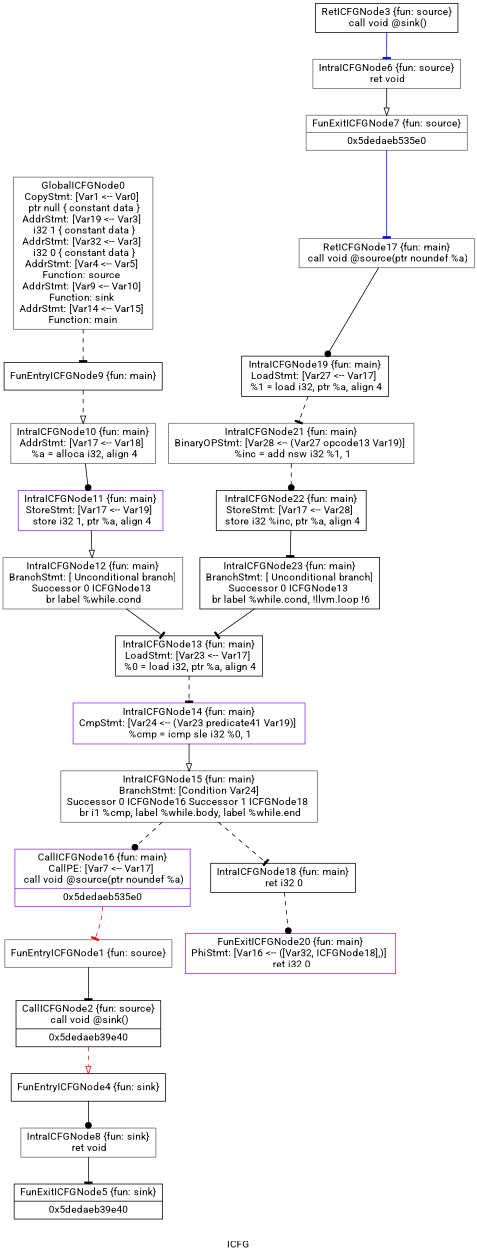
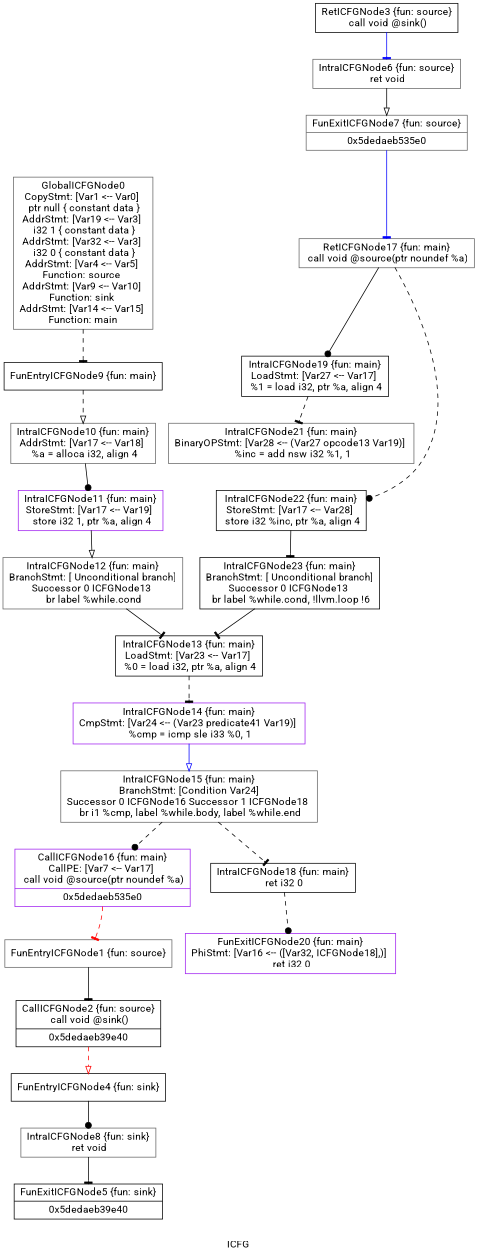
(291, 474) -> (437, 393)
(189, 734) -> (189, 734)
(189, 754) -> (189, 754)
